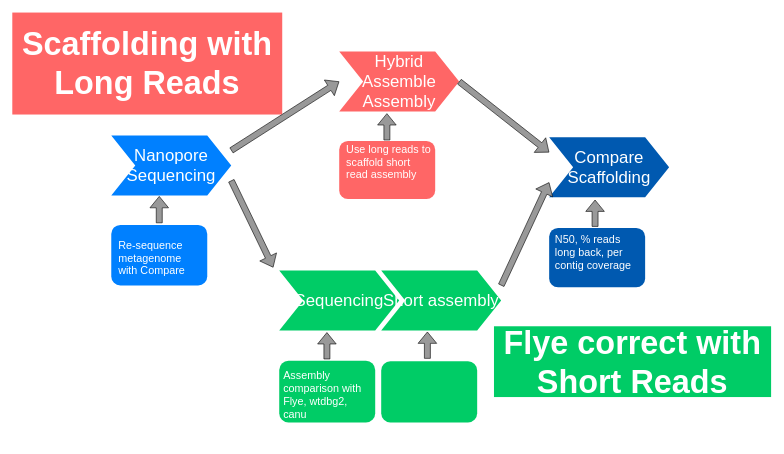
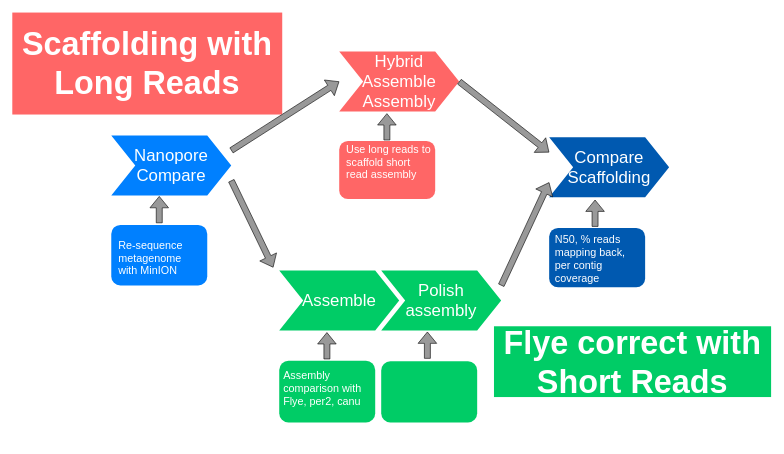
(171, 165) -> (171, 165)
(598, 242) -> (598, 242)
(160, 248) -> (160, 248)
(339, 300) -> (339, 300)
(441, 300) -> (441, 300)
(326, 378) -> (326, 378)
